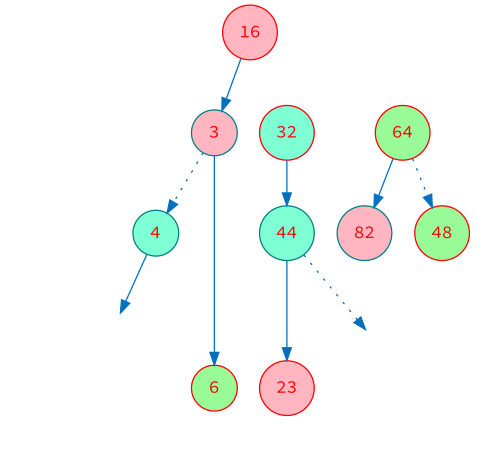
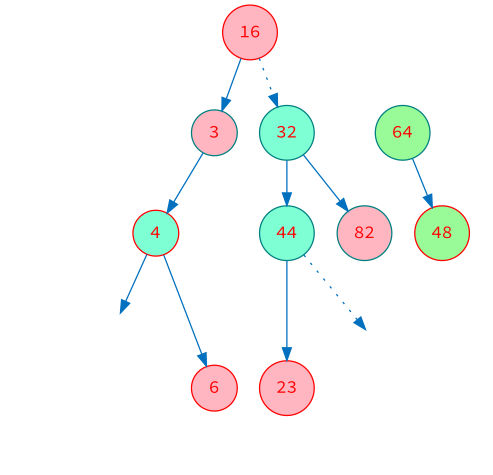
none -> (266, 77)
(287, 133) -> (287, 133)
(403, 133) -> (403, 133)
(386, 177) -> (322, 178)
(420, 177) -> (420, 177)
(188, 178) -> (188, 178)
(156, 233) -> (156, 233)
(214, 254) -> (183, 305)
(214, 388) -> (214, 388)
